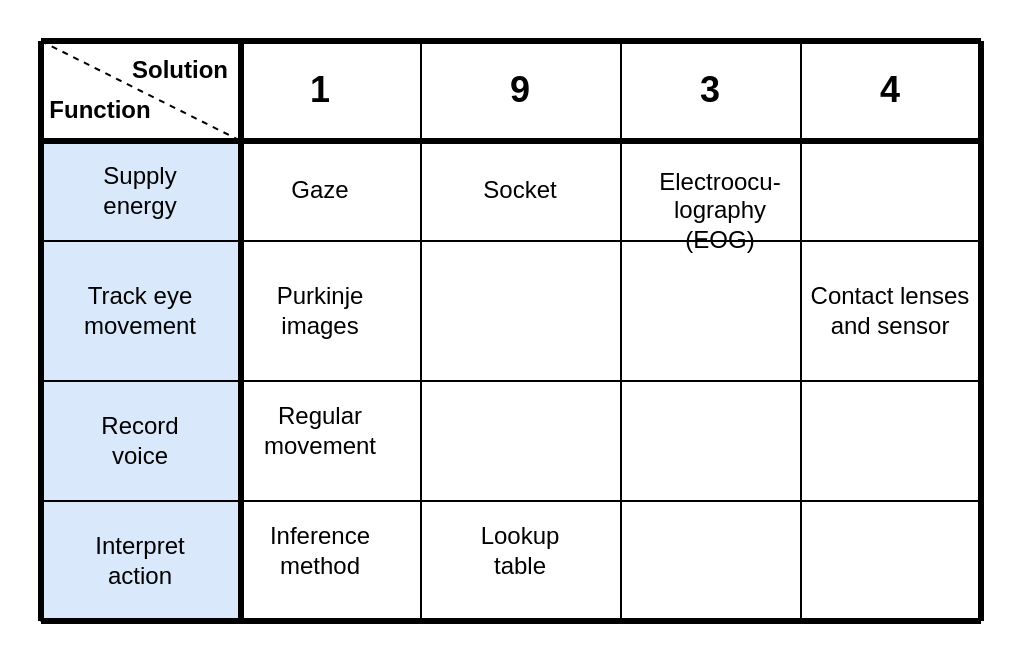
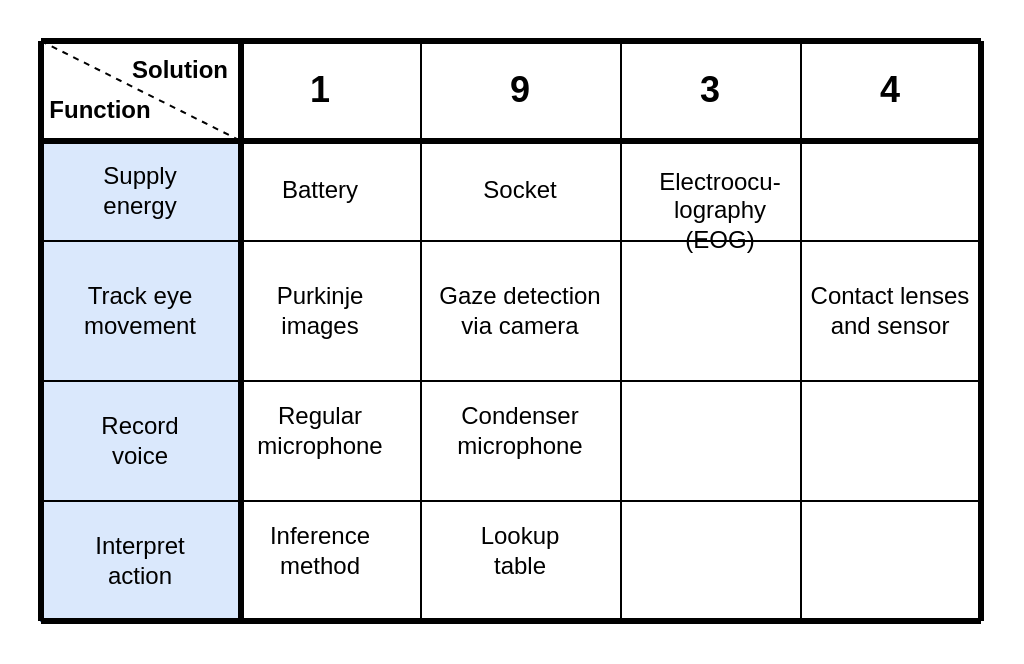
(321, 191) -> (321, 191)
none -> (521, 311)
(321, 431) -> (321, 431)
none -> (521, 431)
